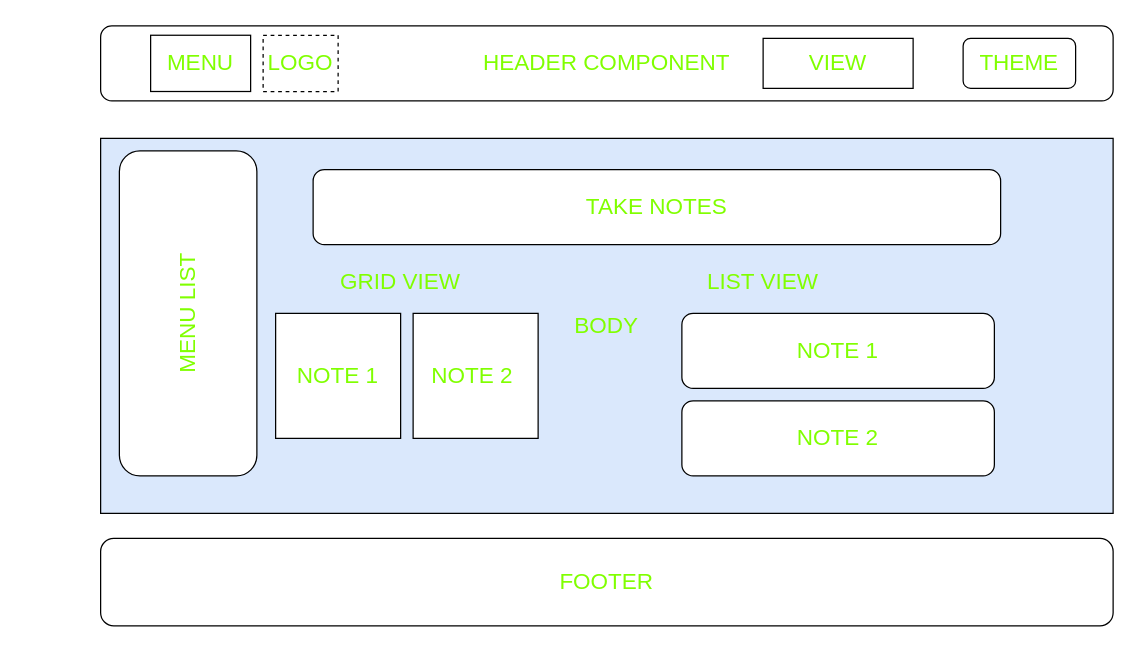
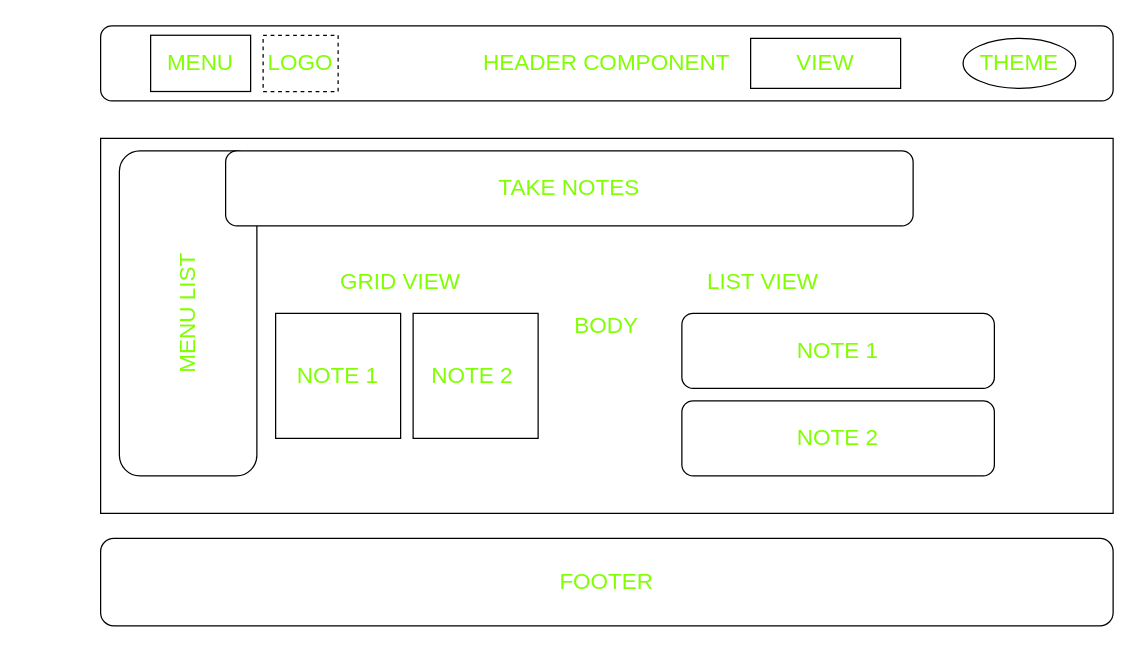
(838, 63) -> (826, 63)
(1019, 63) -> (1019, 63)
(657, 207) -> (569, 188)
(607, 326) -> (607, 326)
